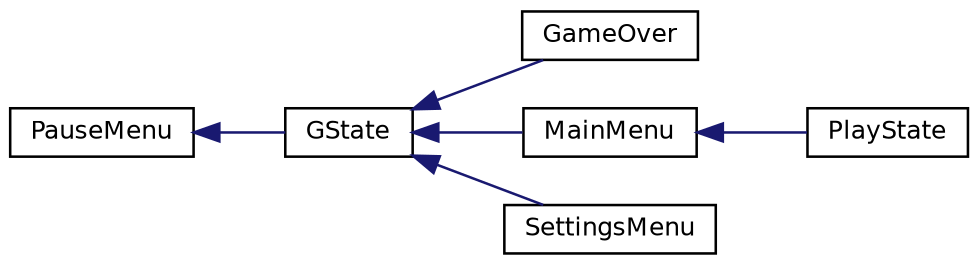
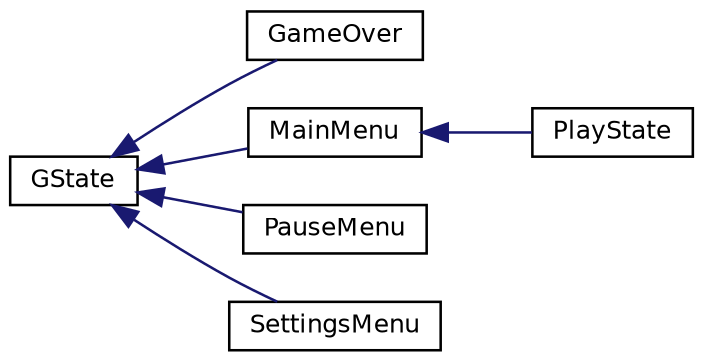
(253, 132) -> (203, 205)
